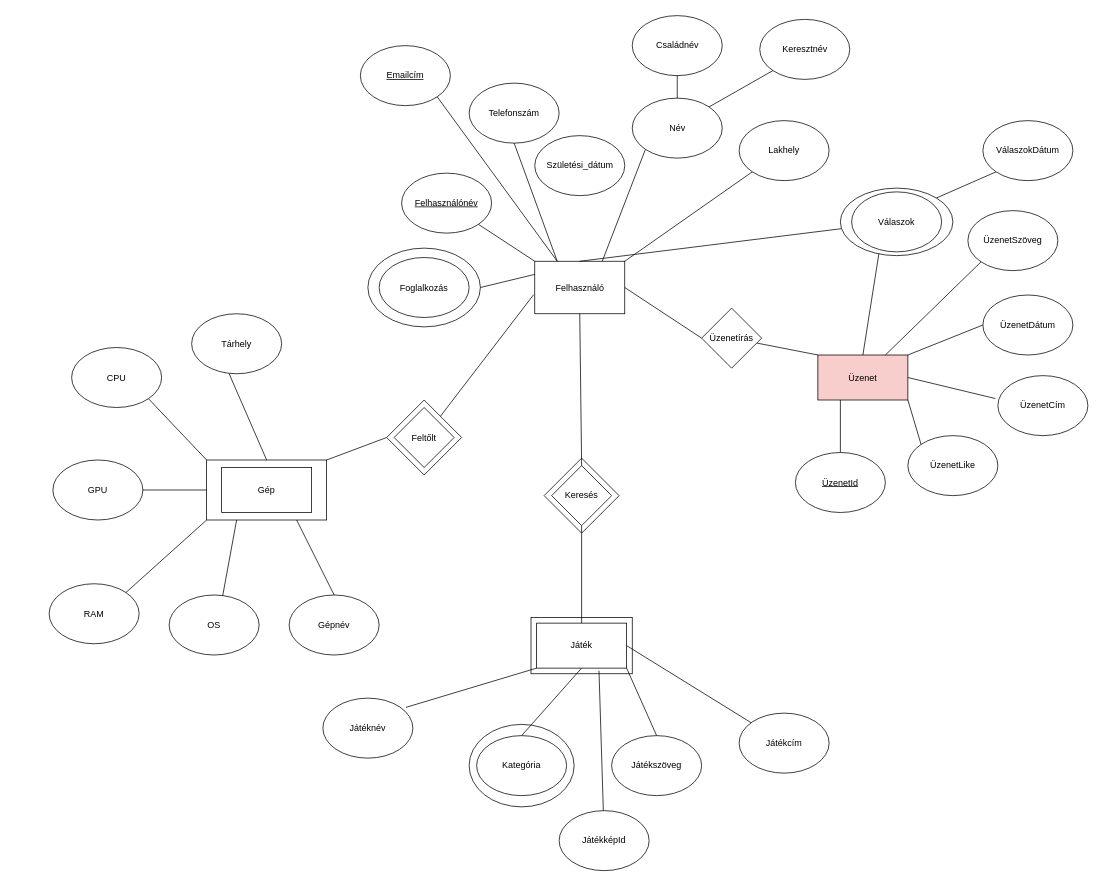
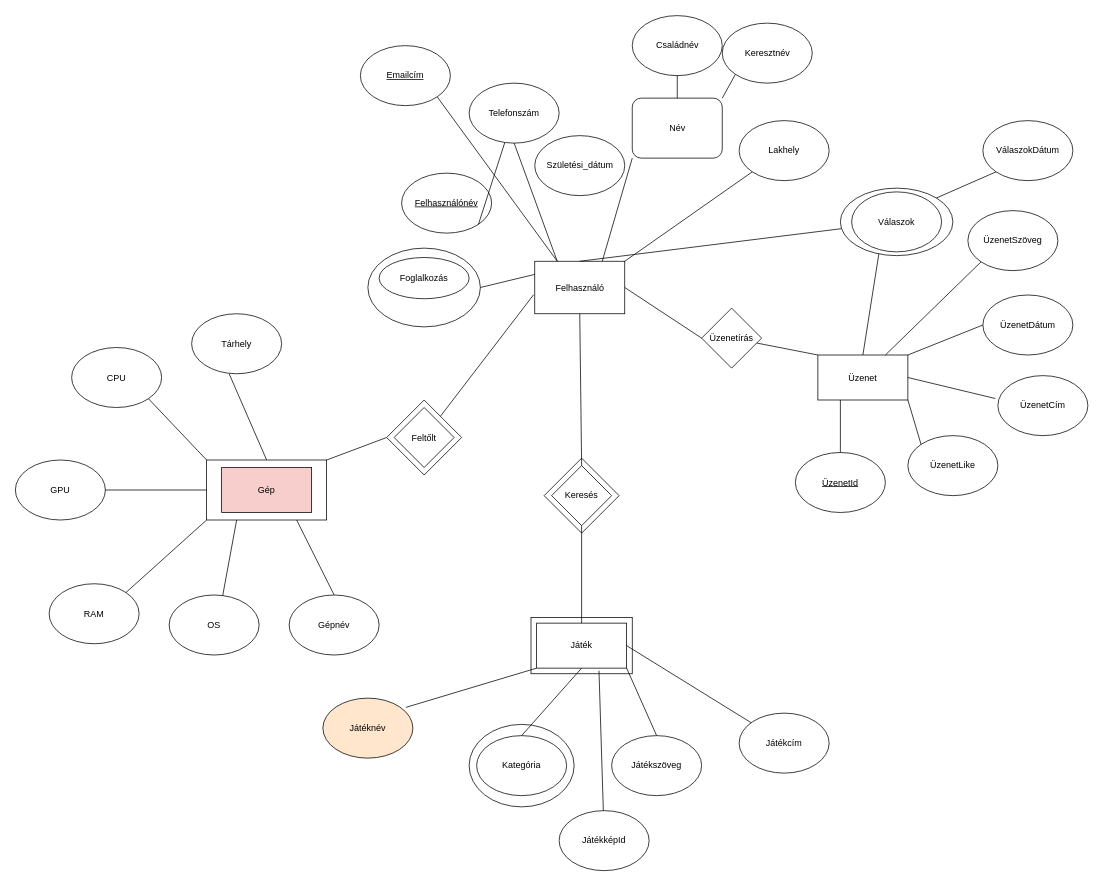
(805, 49) -> (767, 53)
(677, 128) -> (677, 128)
(506, 242) -> (492, 183)
(424, 287) -> (424, 278)
(863, 377) -> (863, 377)
(98, 490) -> (60, 490)
(267, 490) -> (267, 490)
(368, 728) -> (368, 728)
